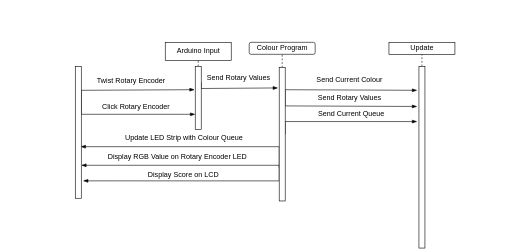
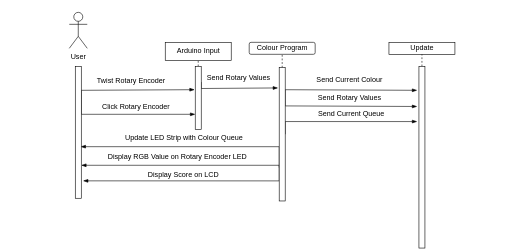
none -> (78, 30)
